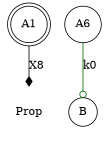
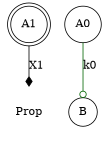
(83, 24) -> (83, 24)
(37, 66) -> (37, 66)
